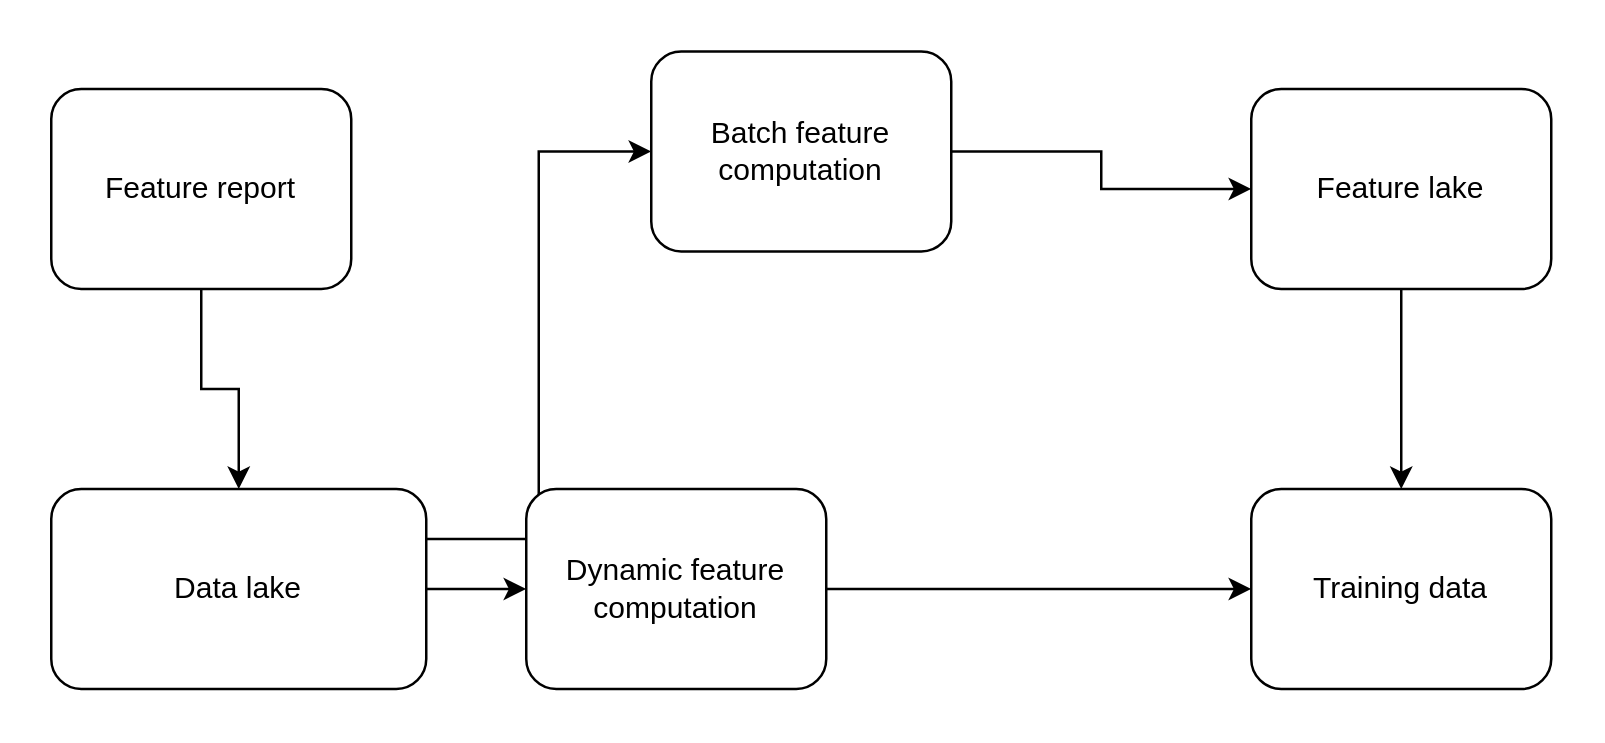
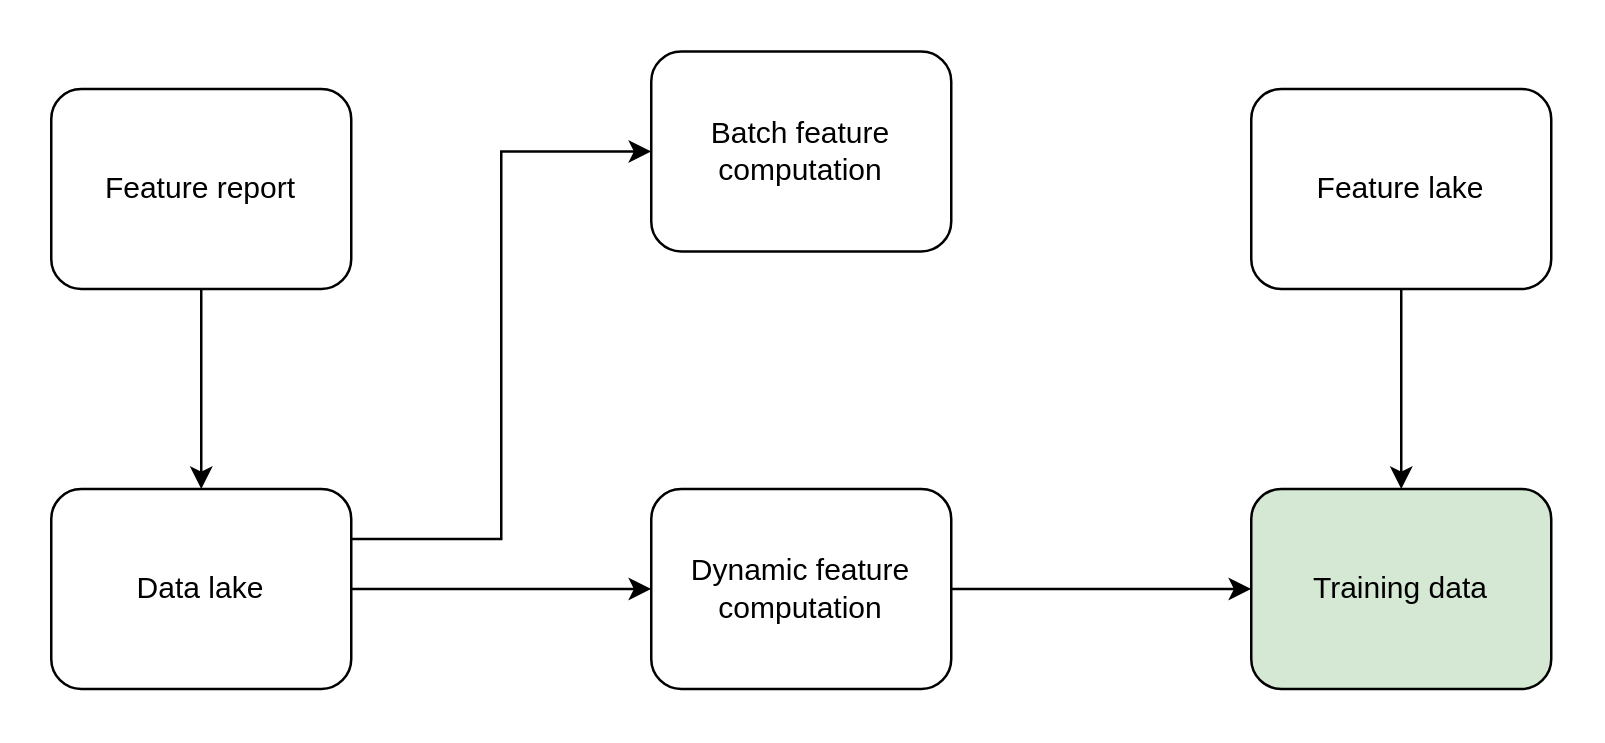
(1101, 161) -> none
(239, 589) -> (201, 589)
(676, 589) -> (801, 589)
(1401, 589) -> (1401, 589)
